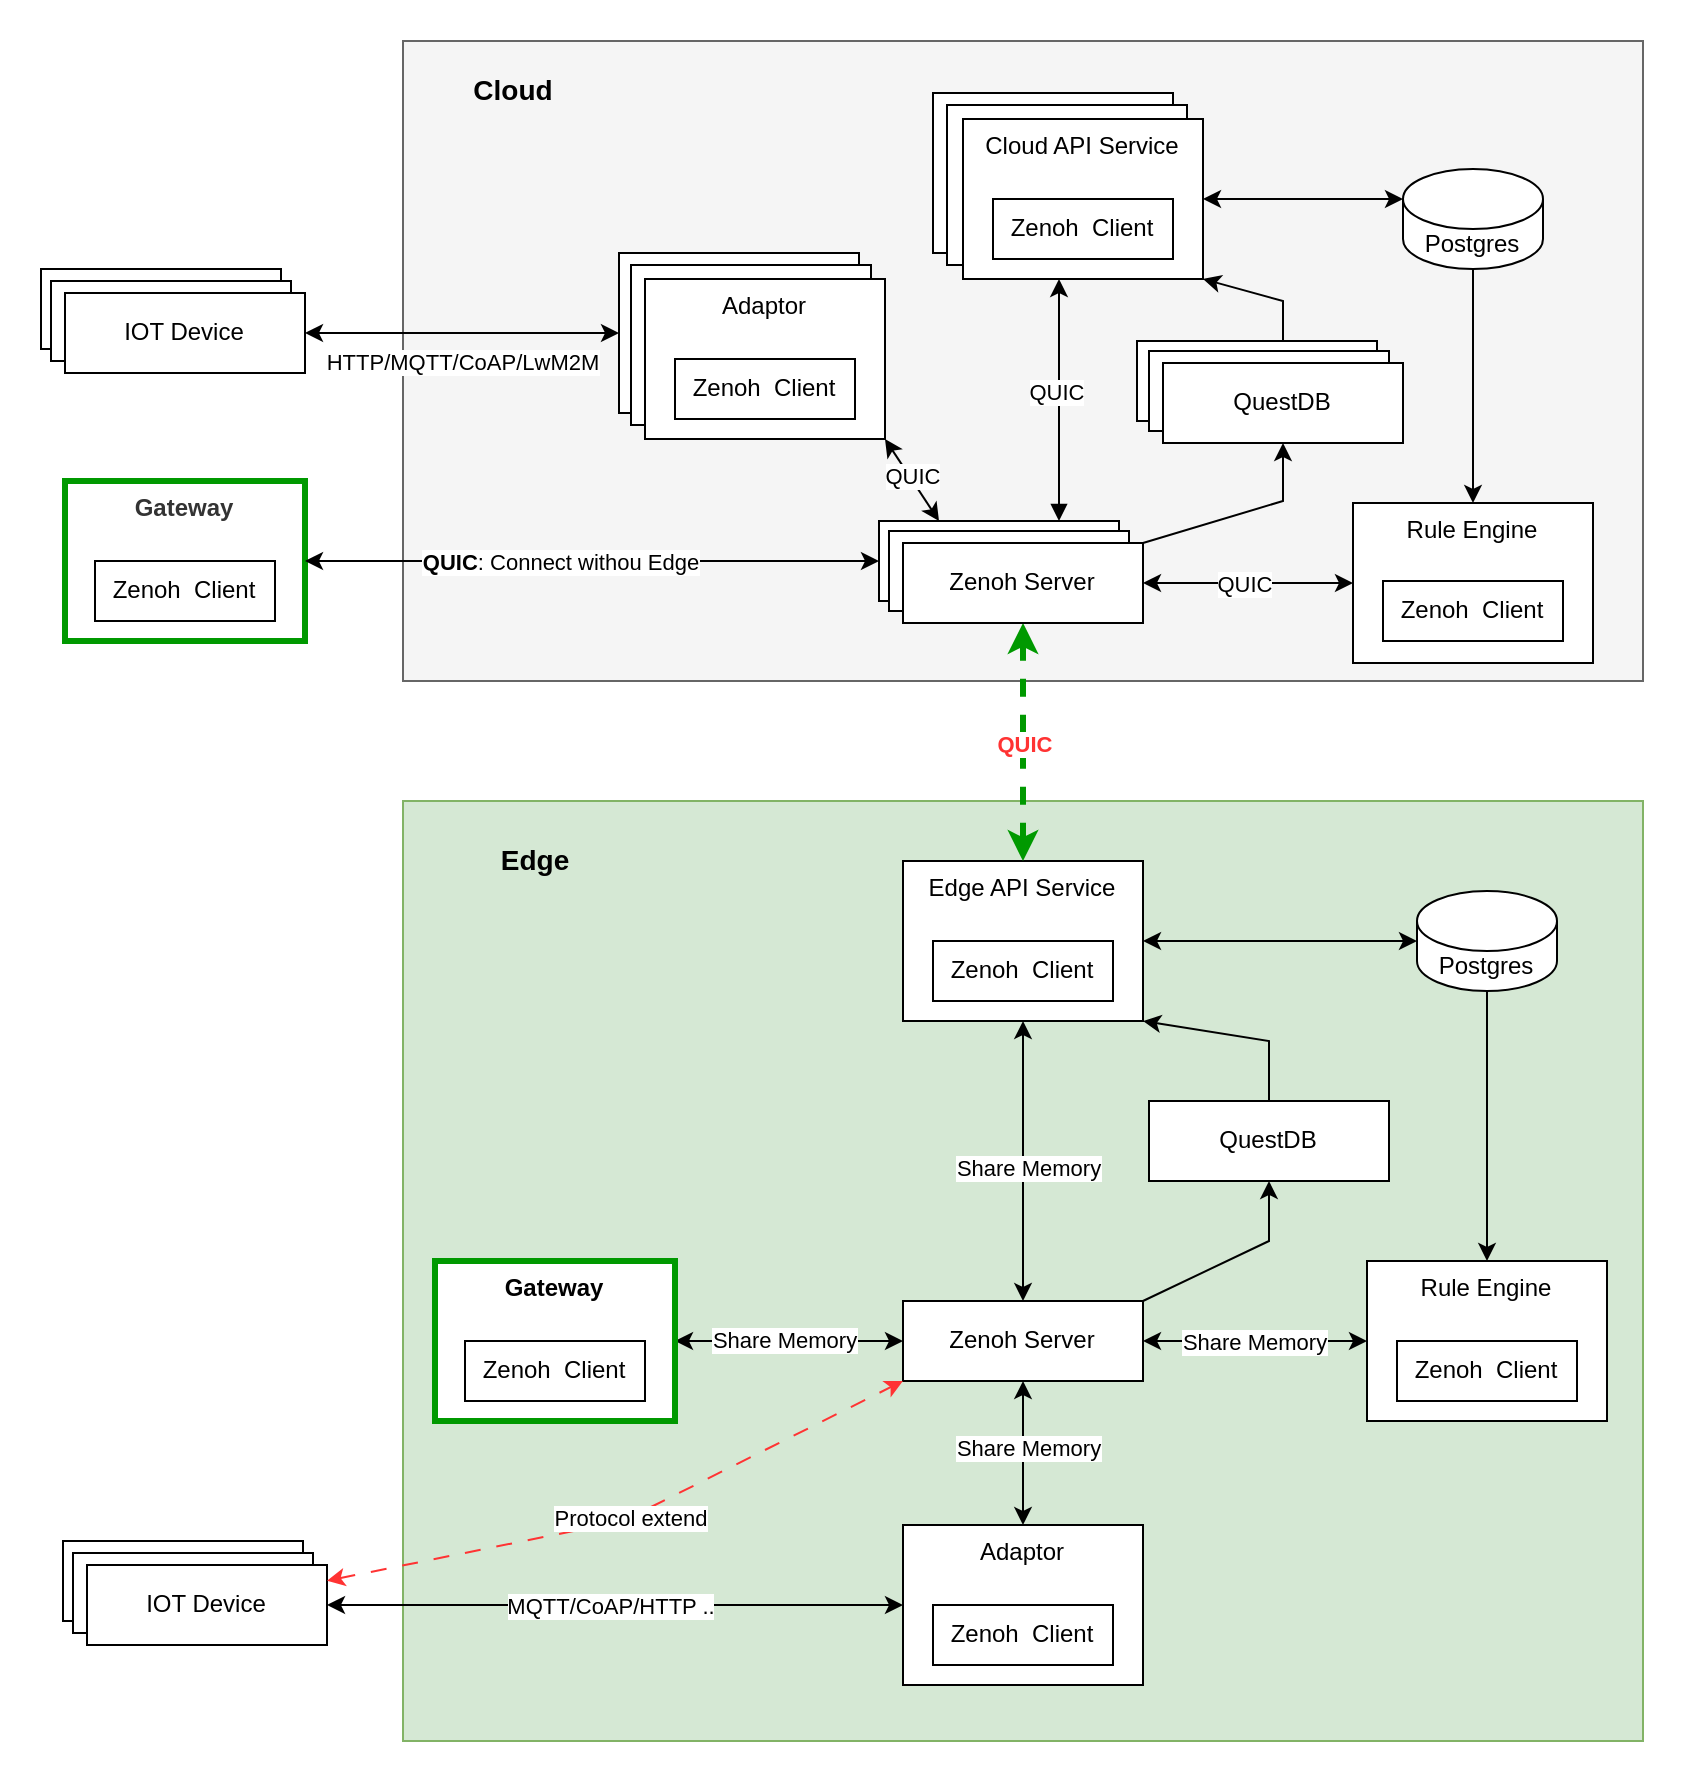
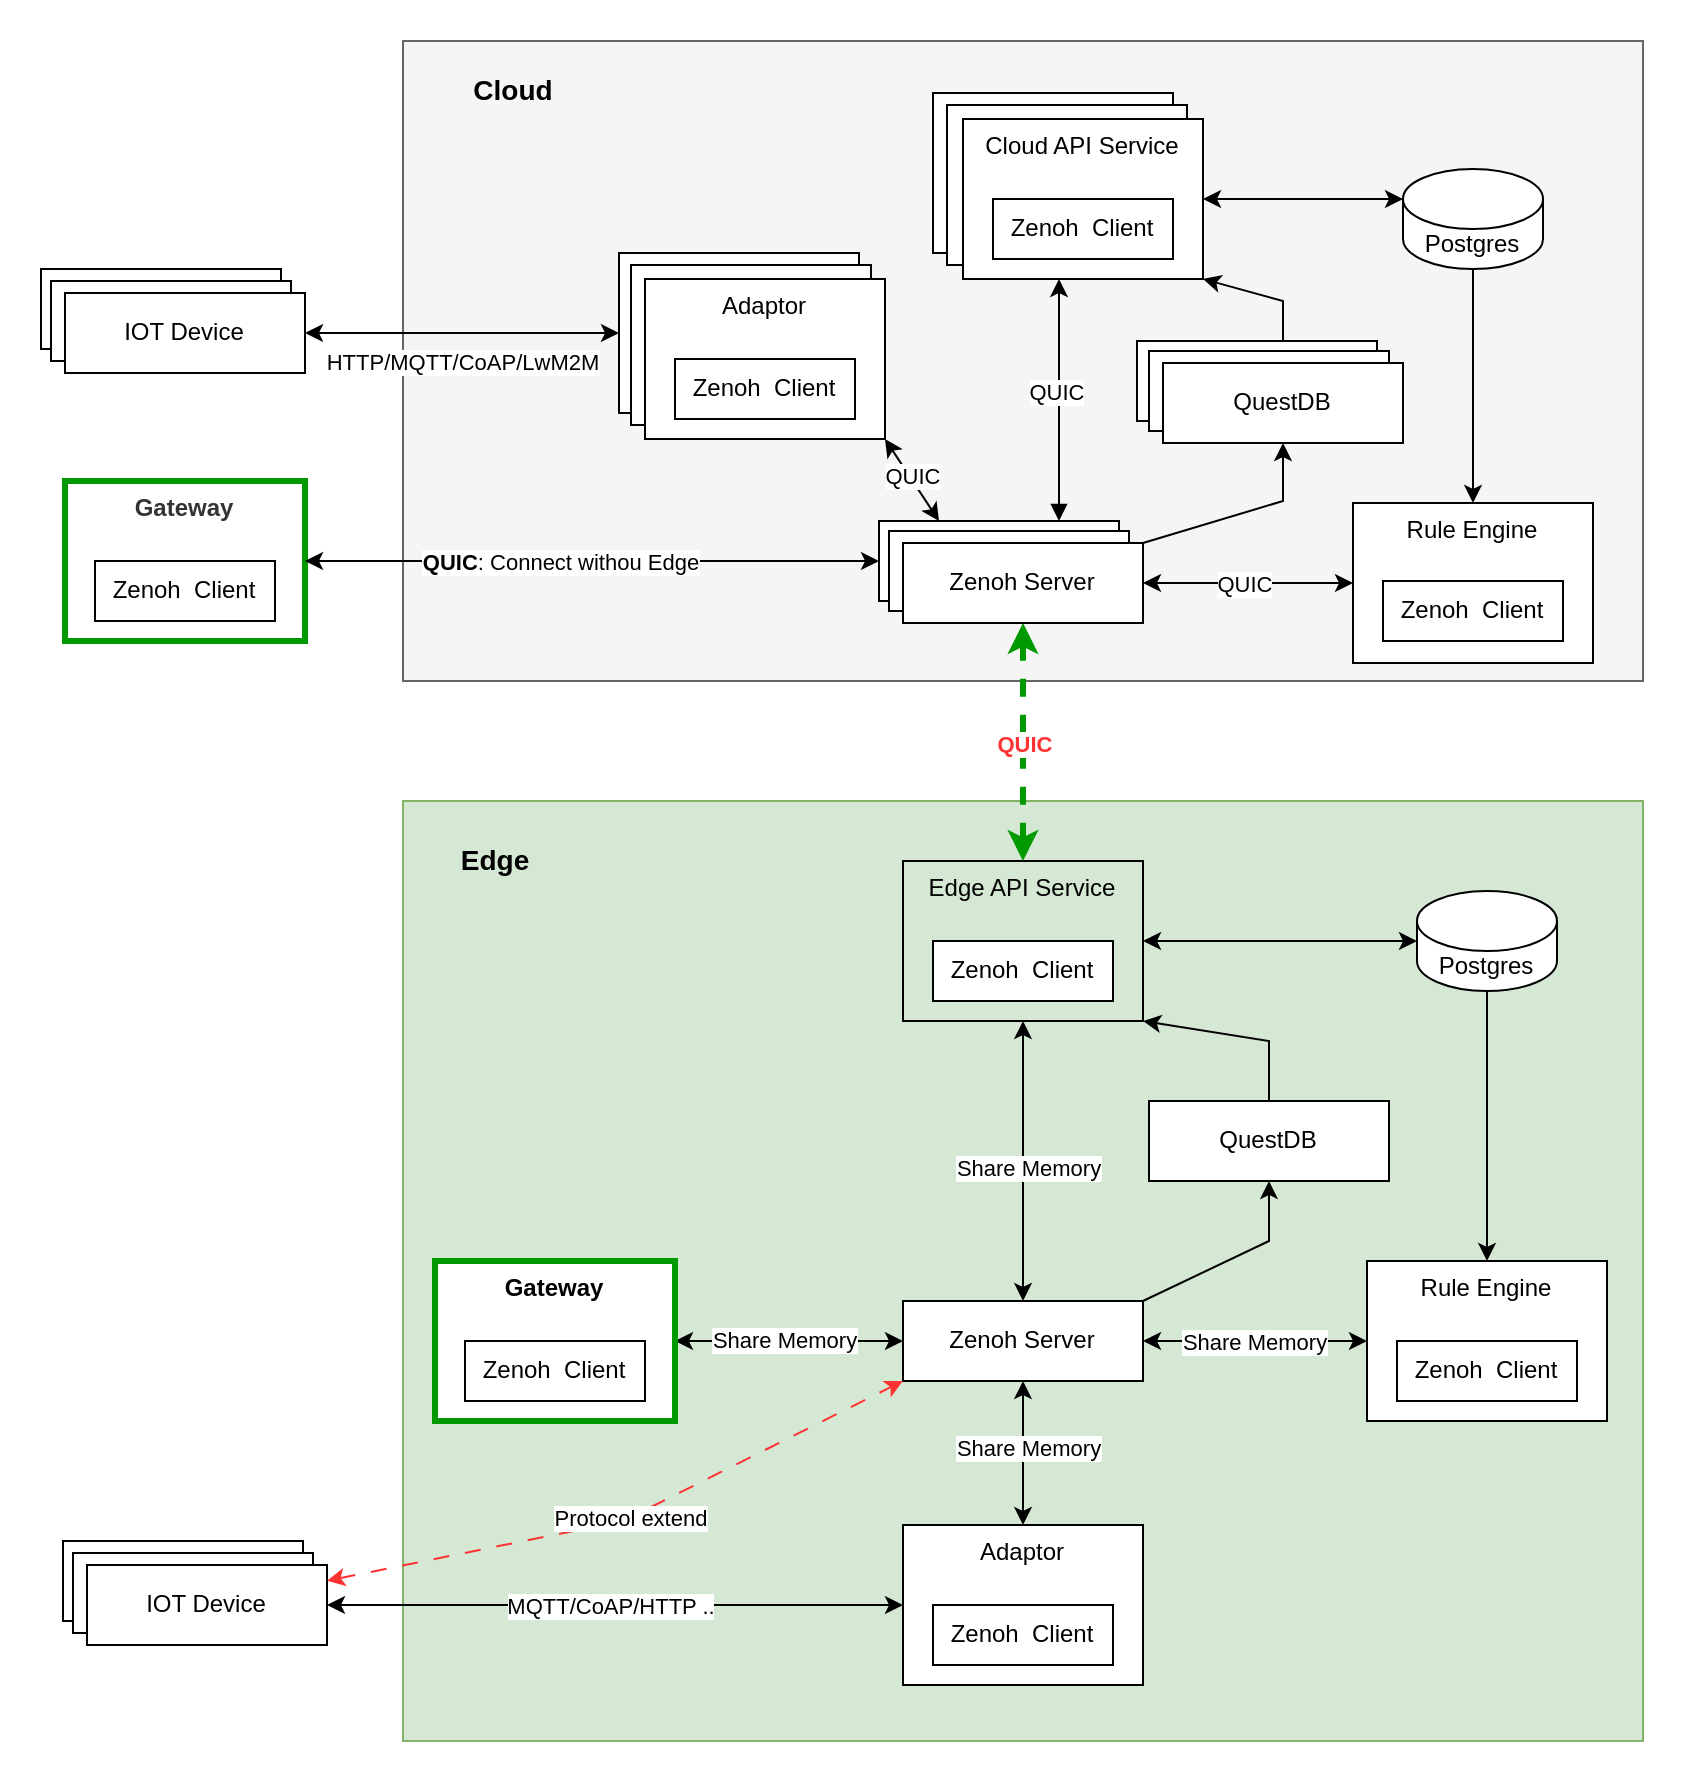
(535, 861) -> (495, 861)
(1023, 889) -> (1023, 889)
